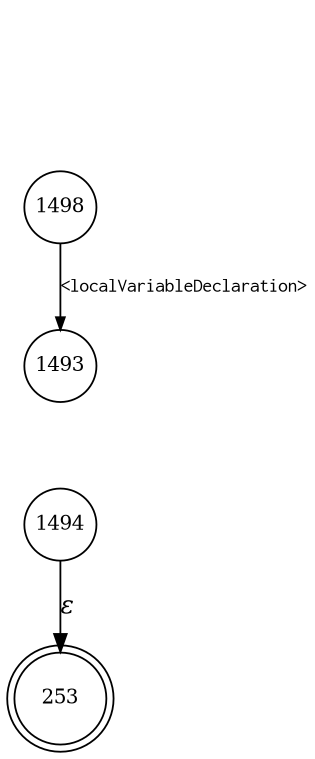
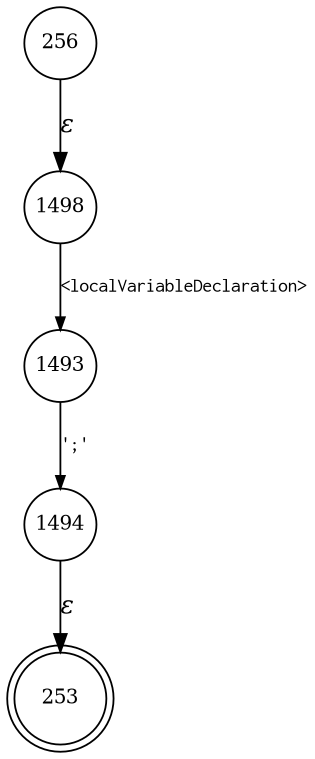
none -> (60, 43)
none -> (60, 439)
